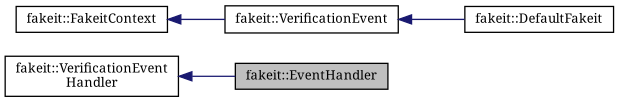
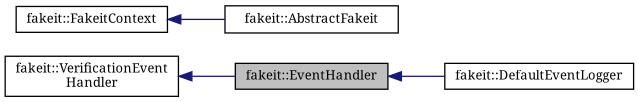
(312, 19) -> (312, 19)
(539, 19) -> none
none -> (539, 76)
